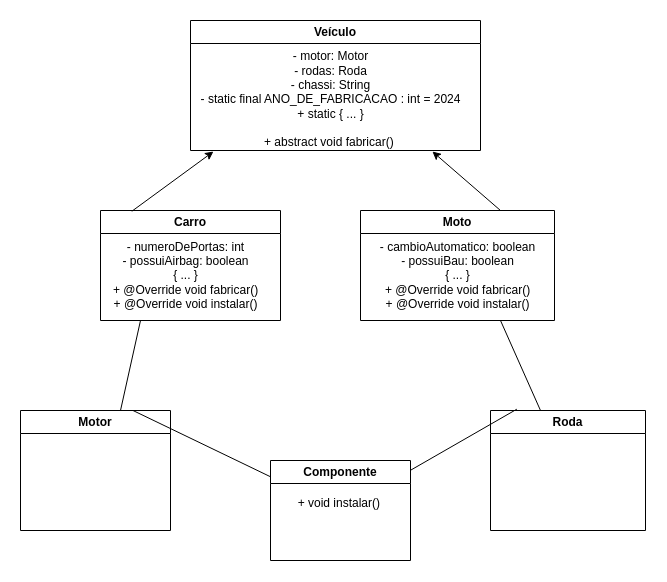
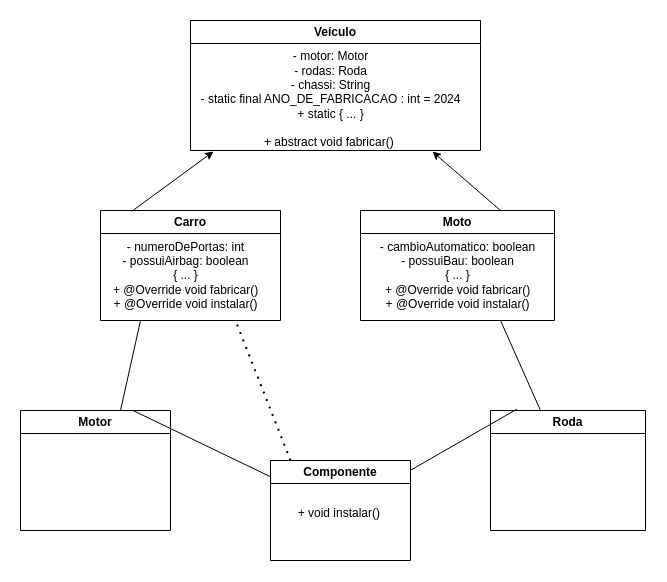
none -> (263, 391)
(341, 504) -> (341, 514)
